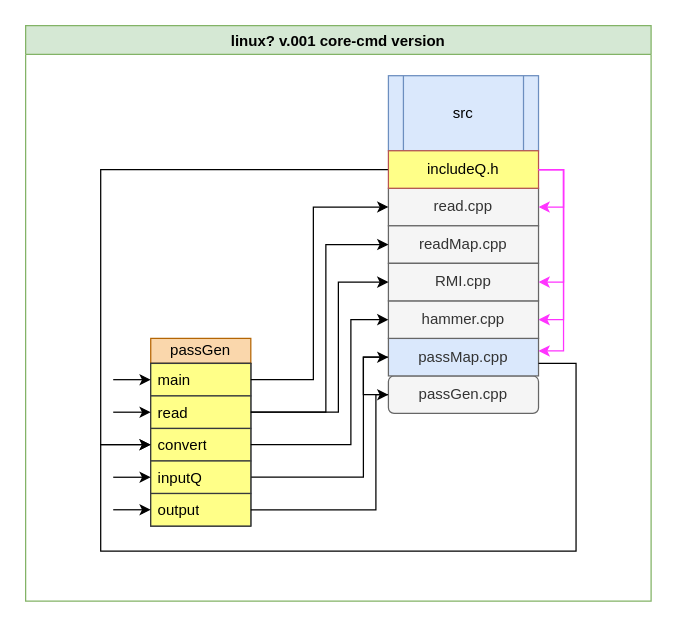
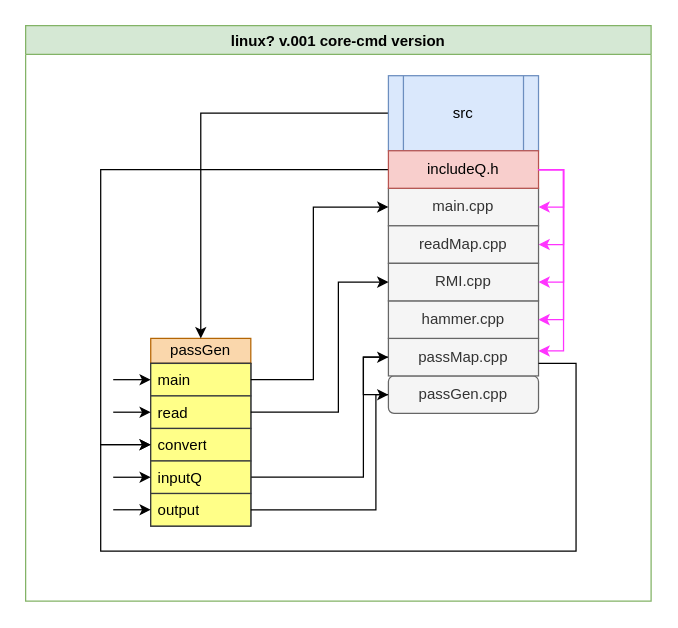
(463, 169) -> (463, 169)
(463, 175) -> (201, 128)
(463, 207) -> (463, 207)
none -> (554, 244)
(326, 300) -> none
(463, 357) -> (463, 357)
(351, 417) -> none
